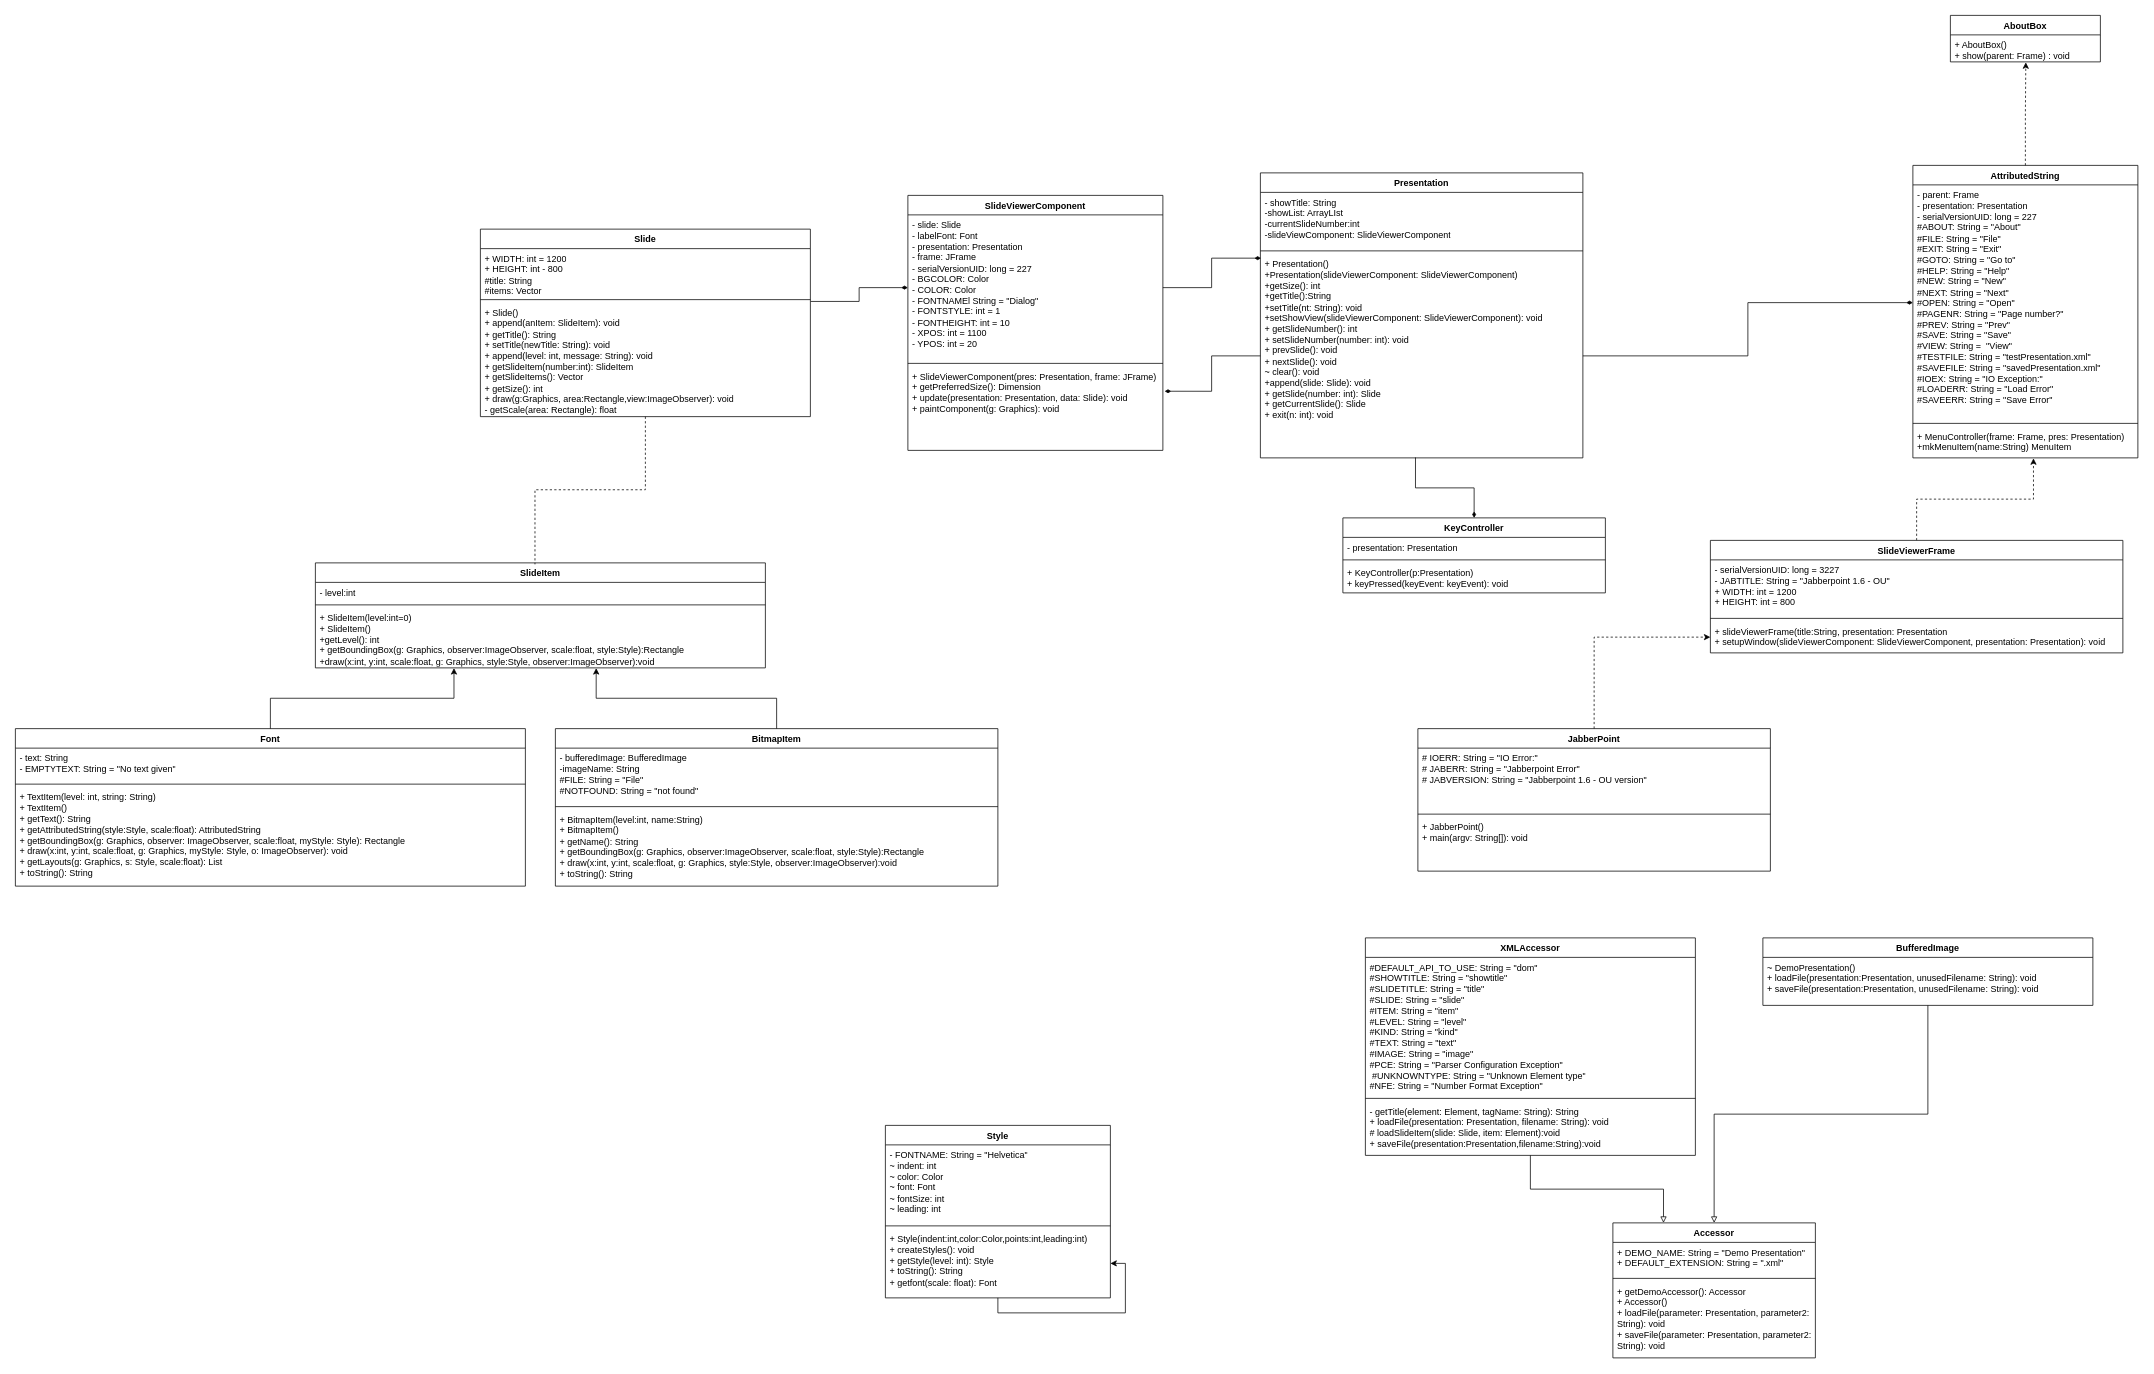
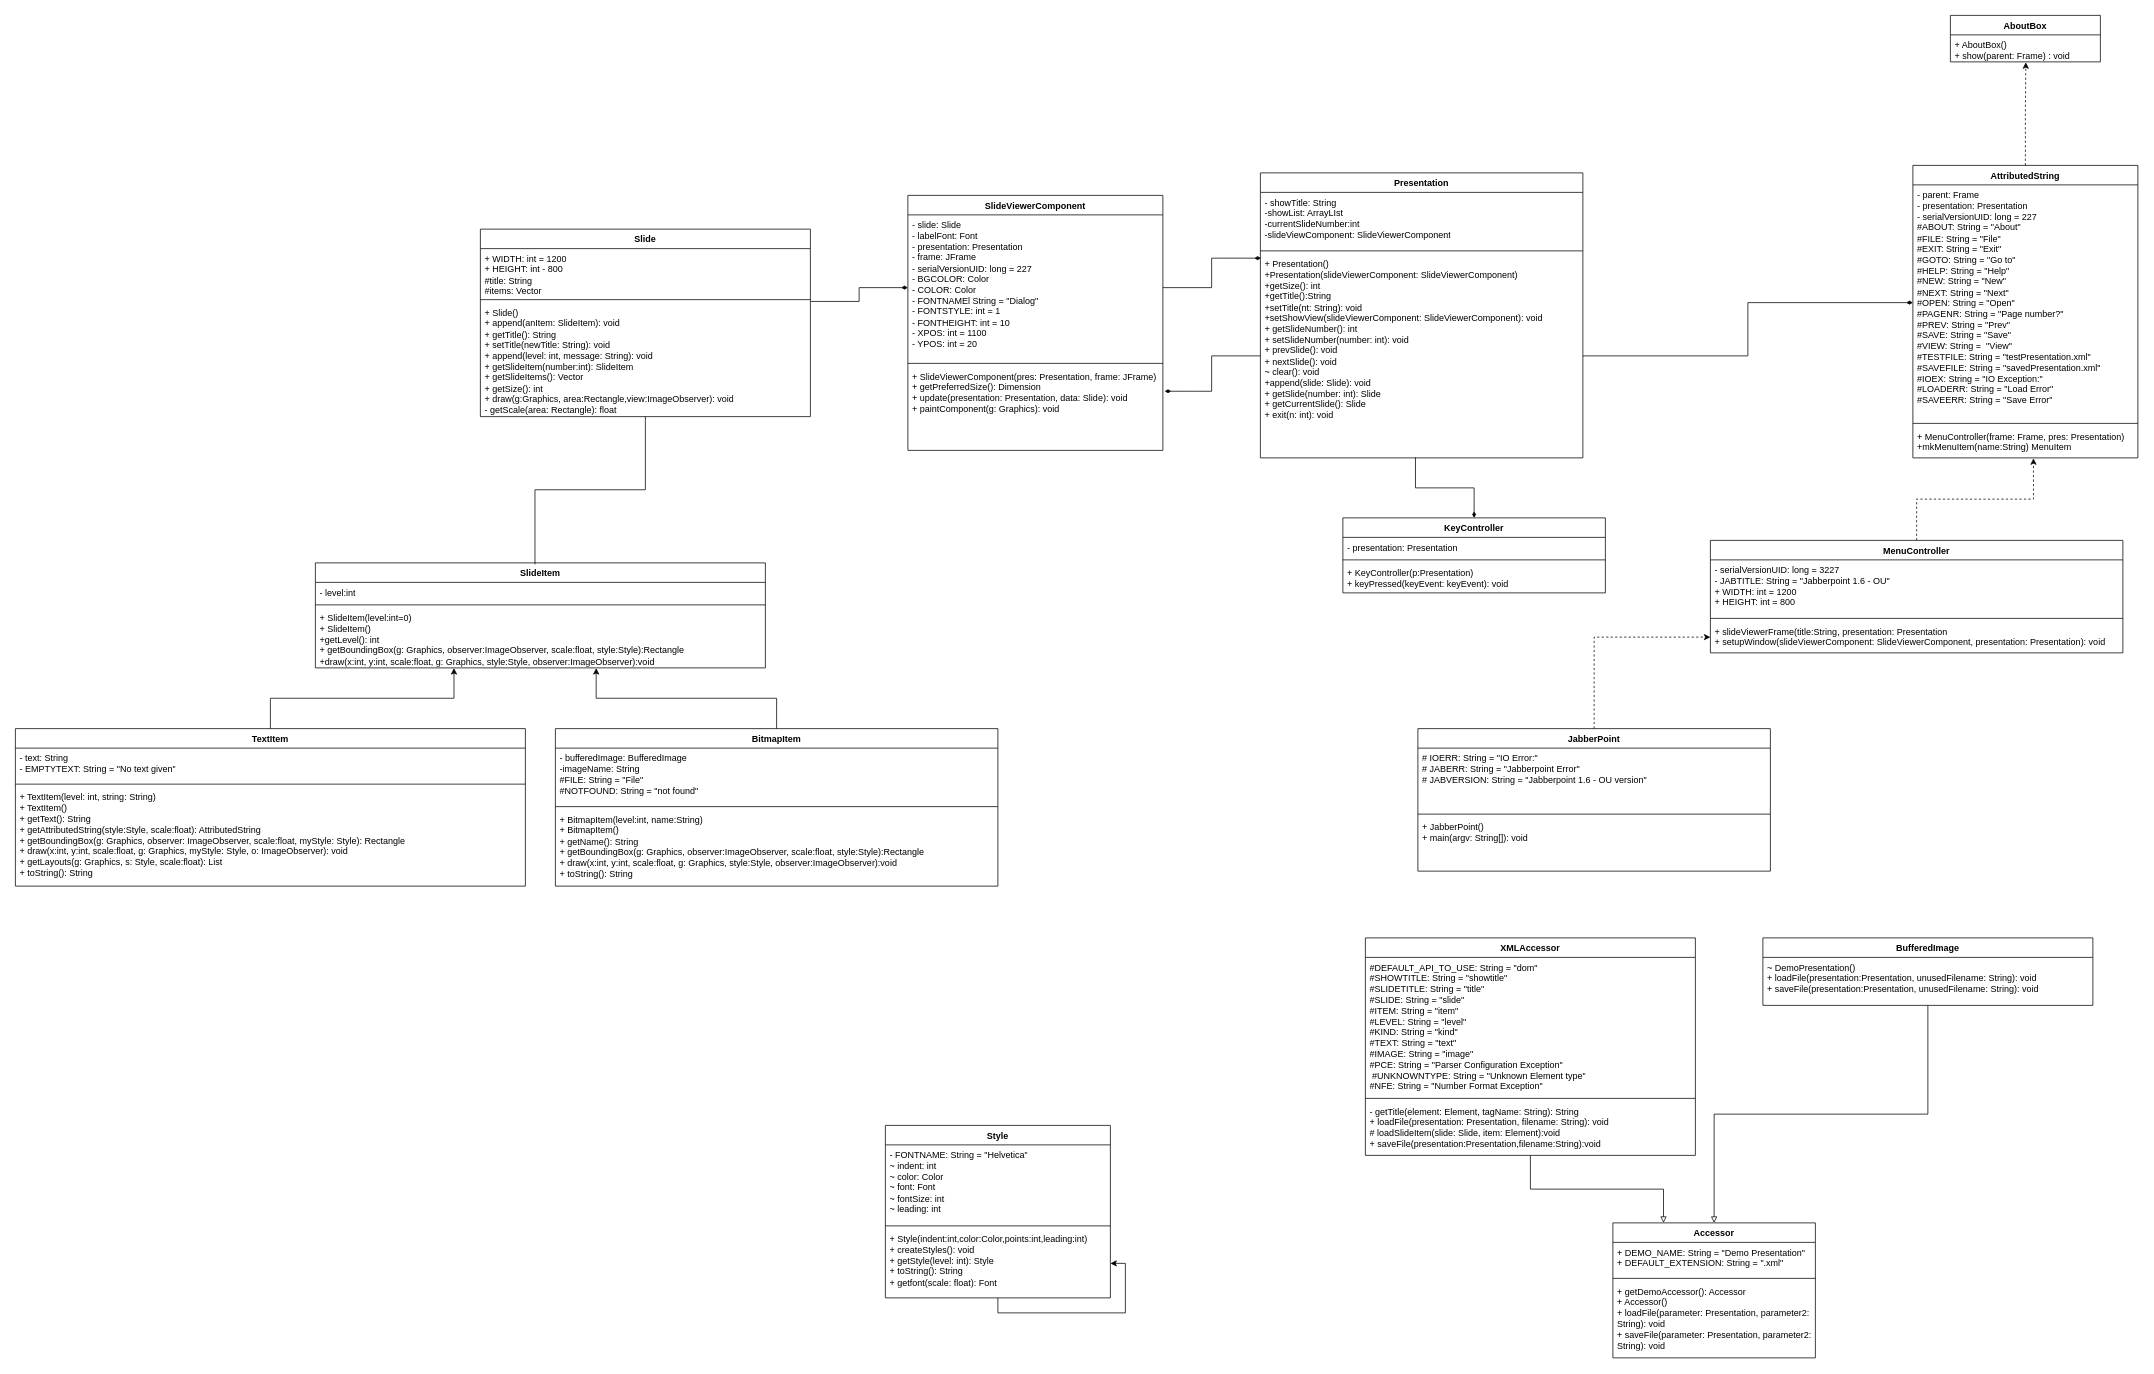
(590, 490) -> (590, 490)
(1917, 551) -> (1917, 551)
(270, 739) -> (270, 739)
